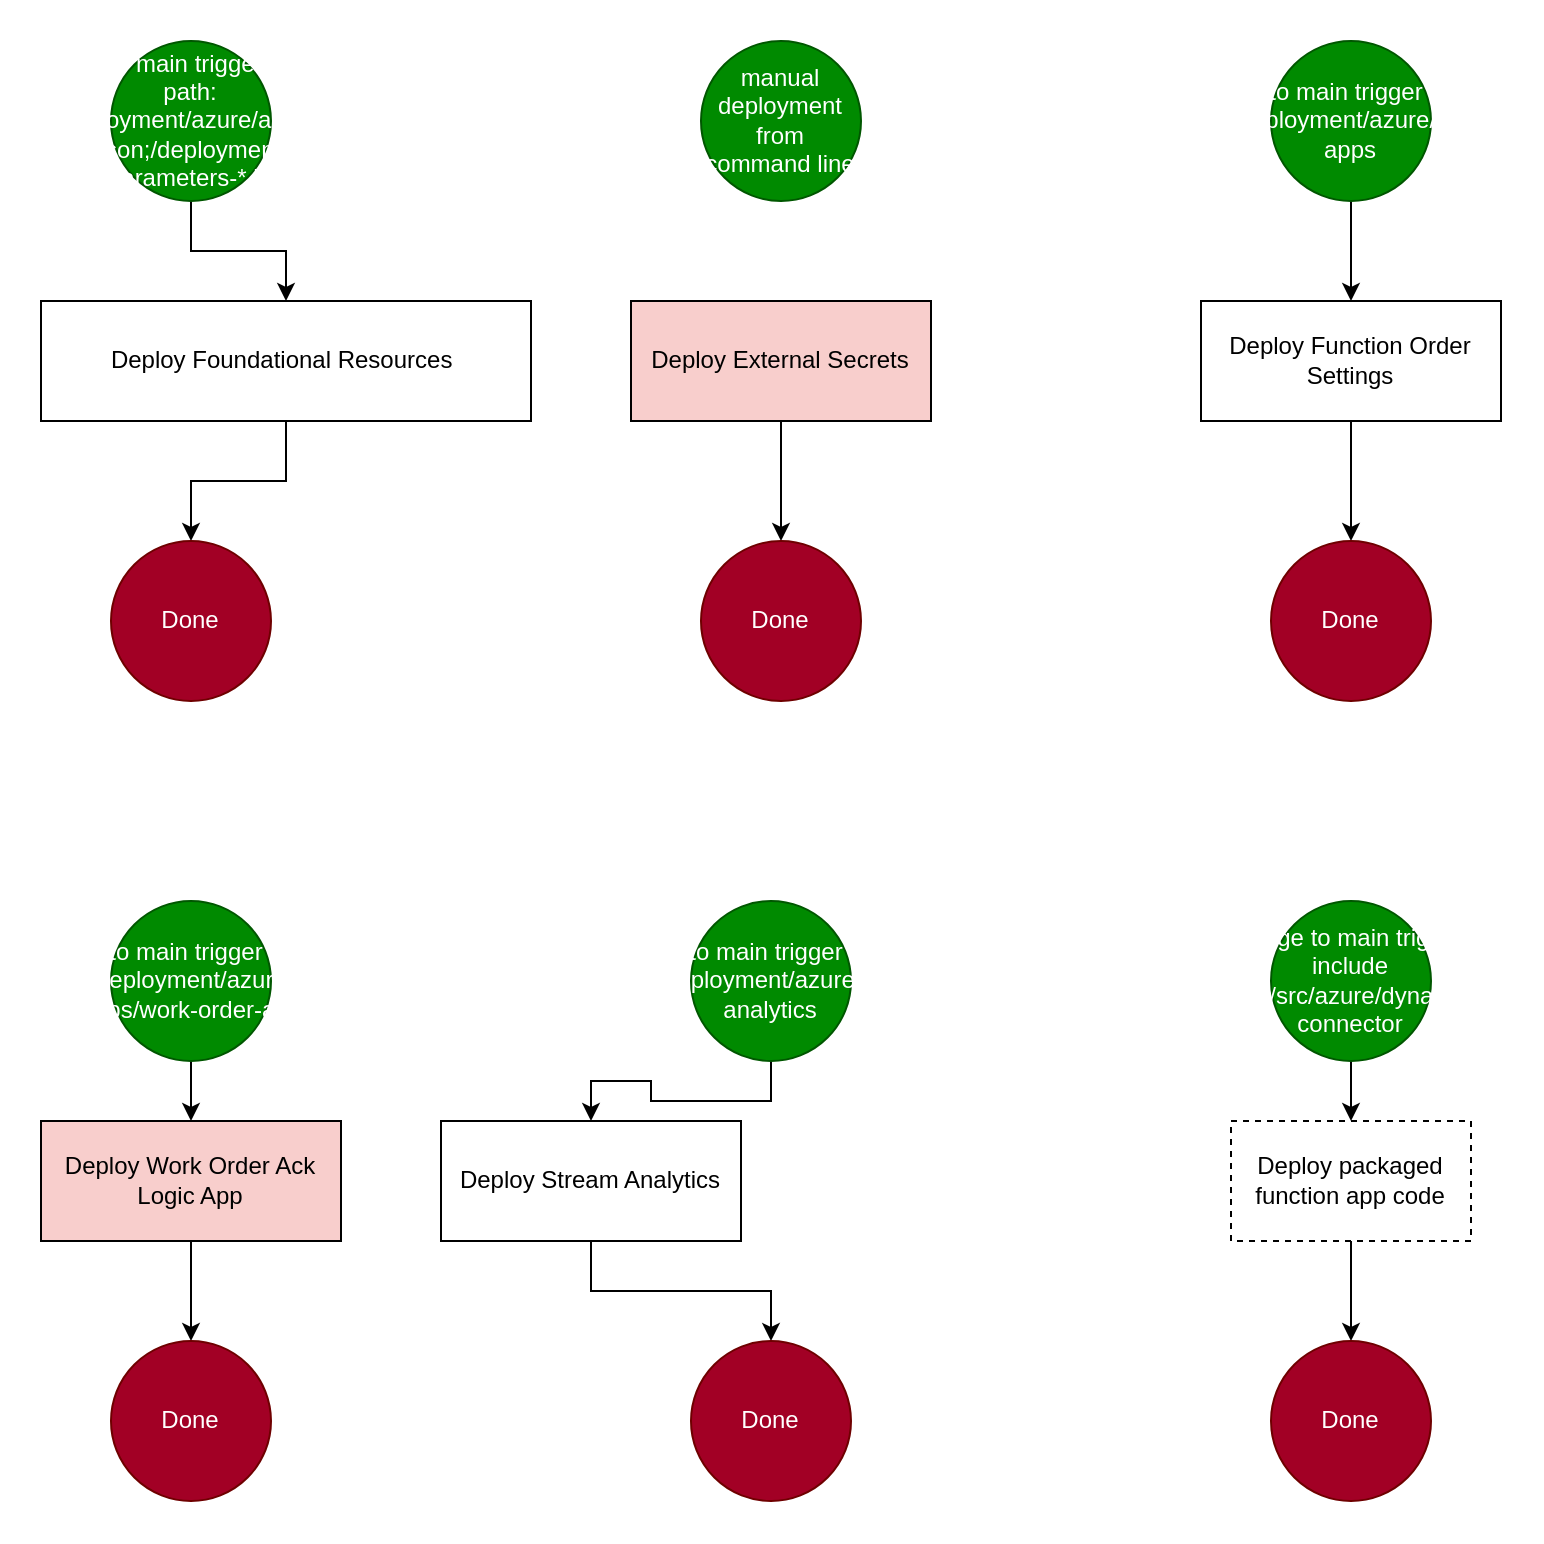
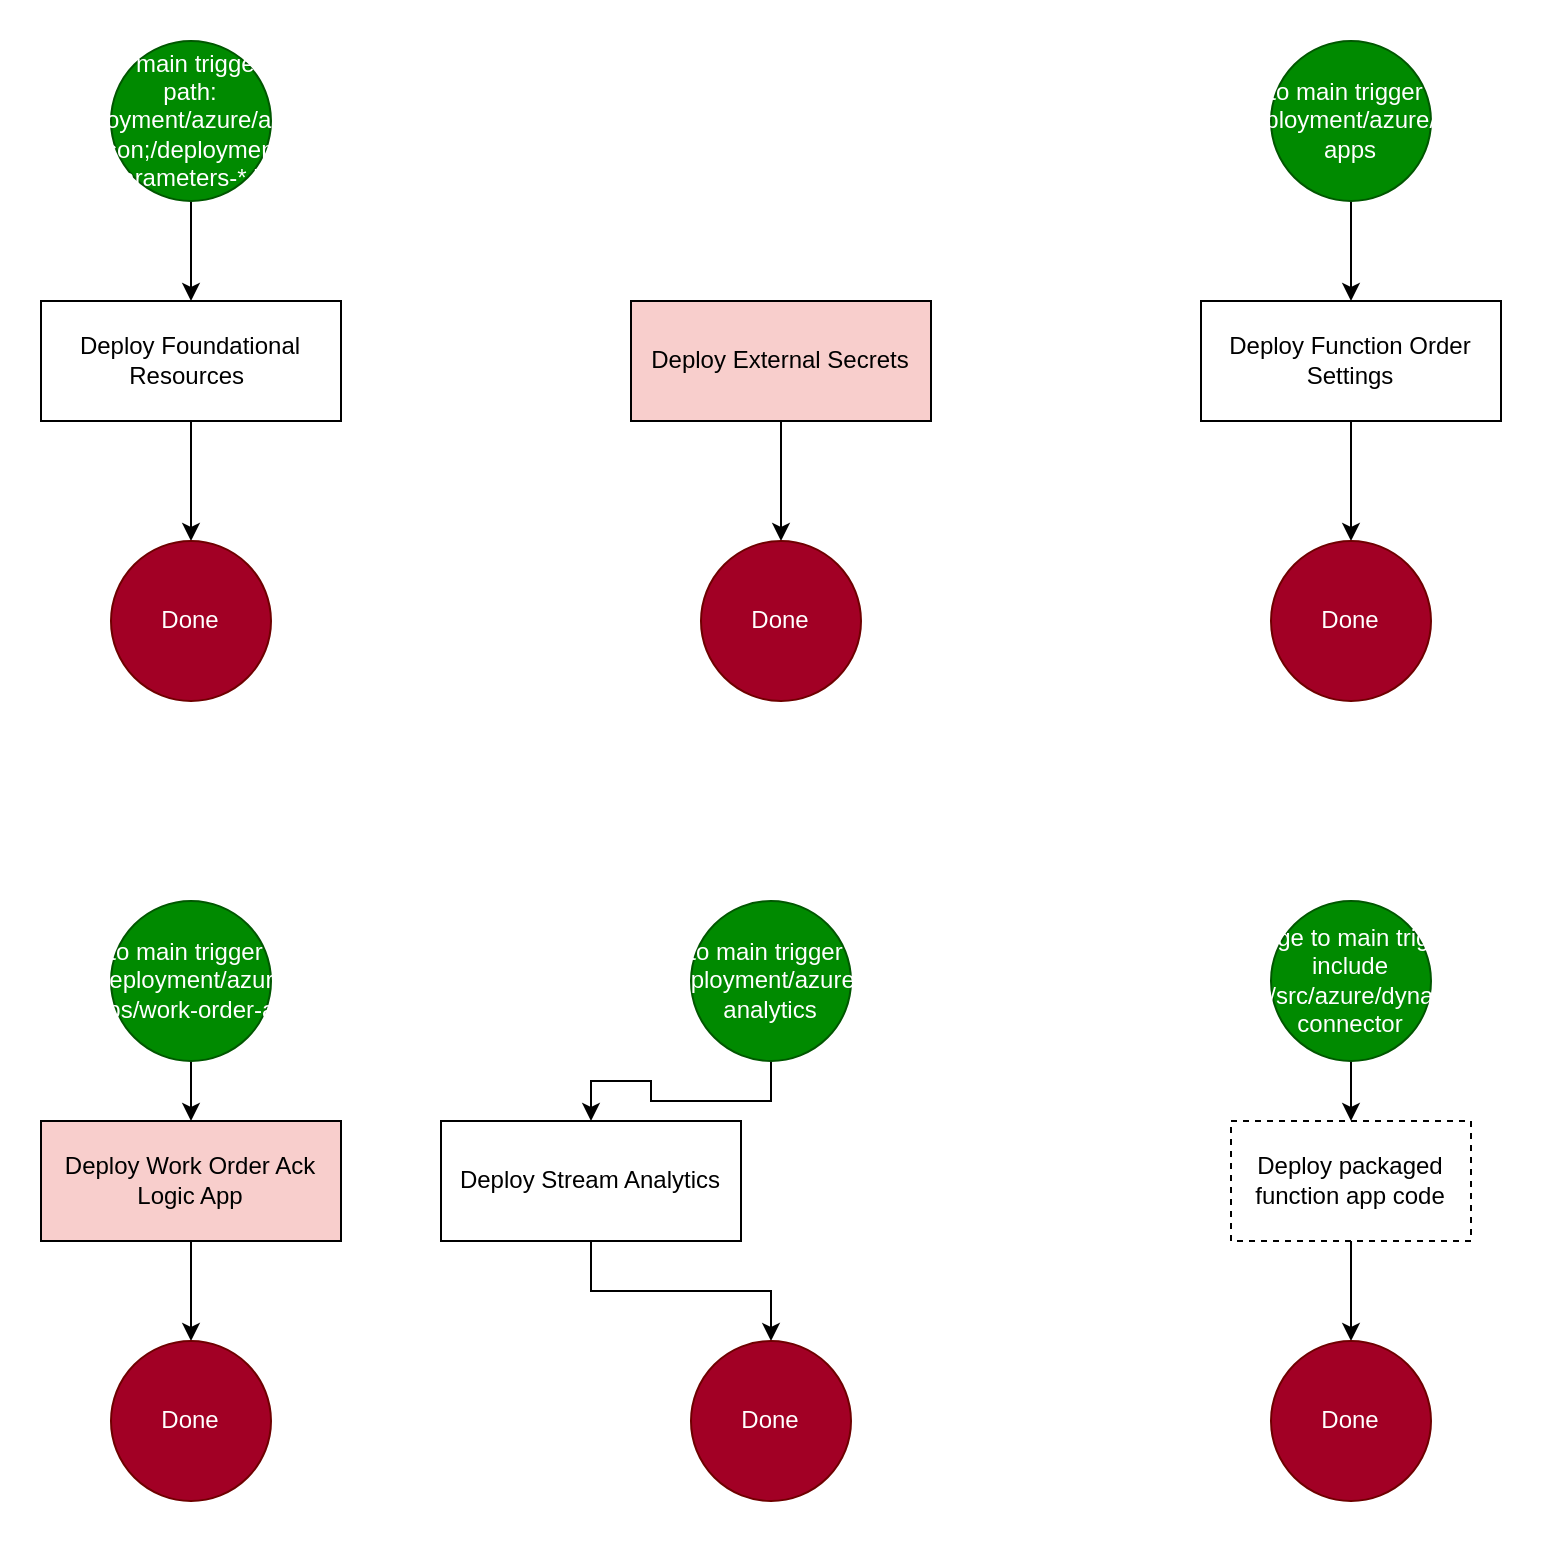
(781, 121) -> none
(286, 361) -> (191, 361)
